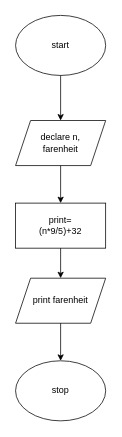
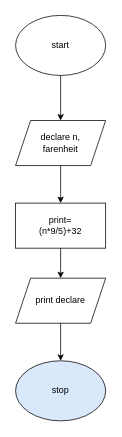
(60, 300) -> (60, 300)
(60, 390) -> (60, 390)
